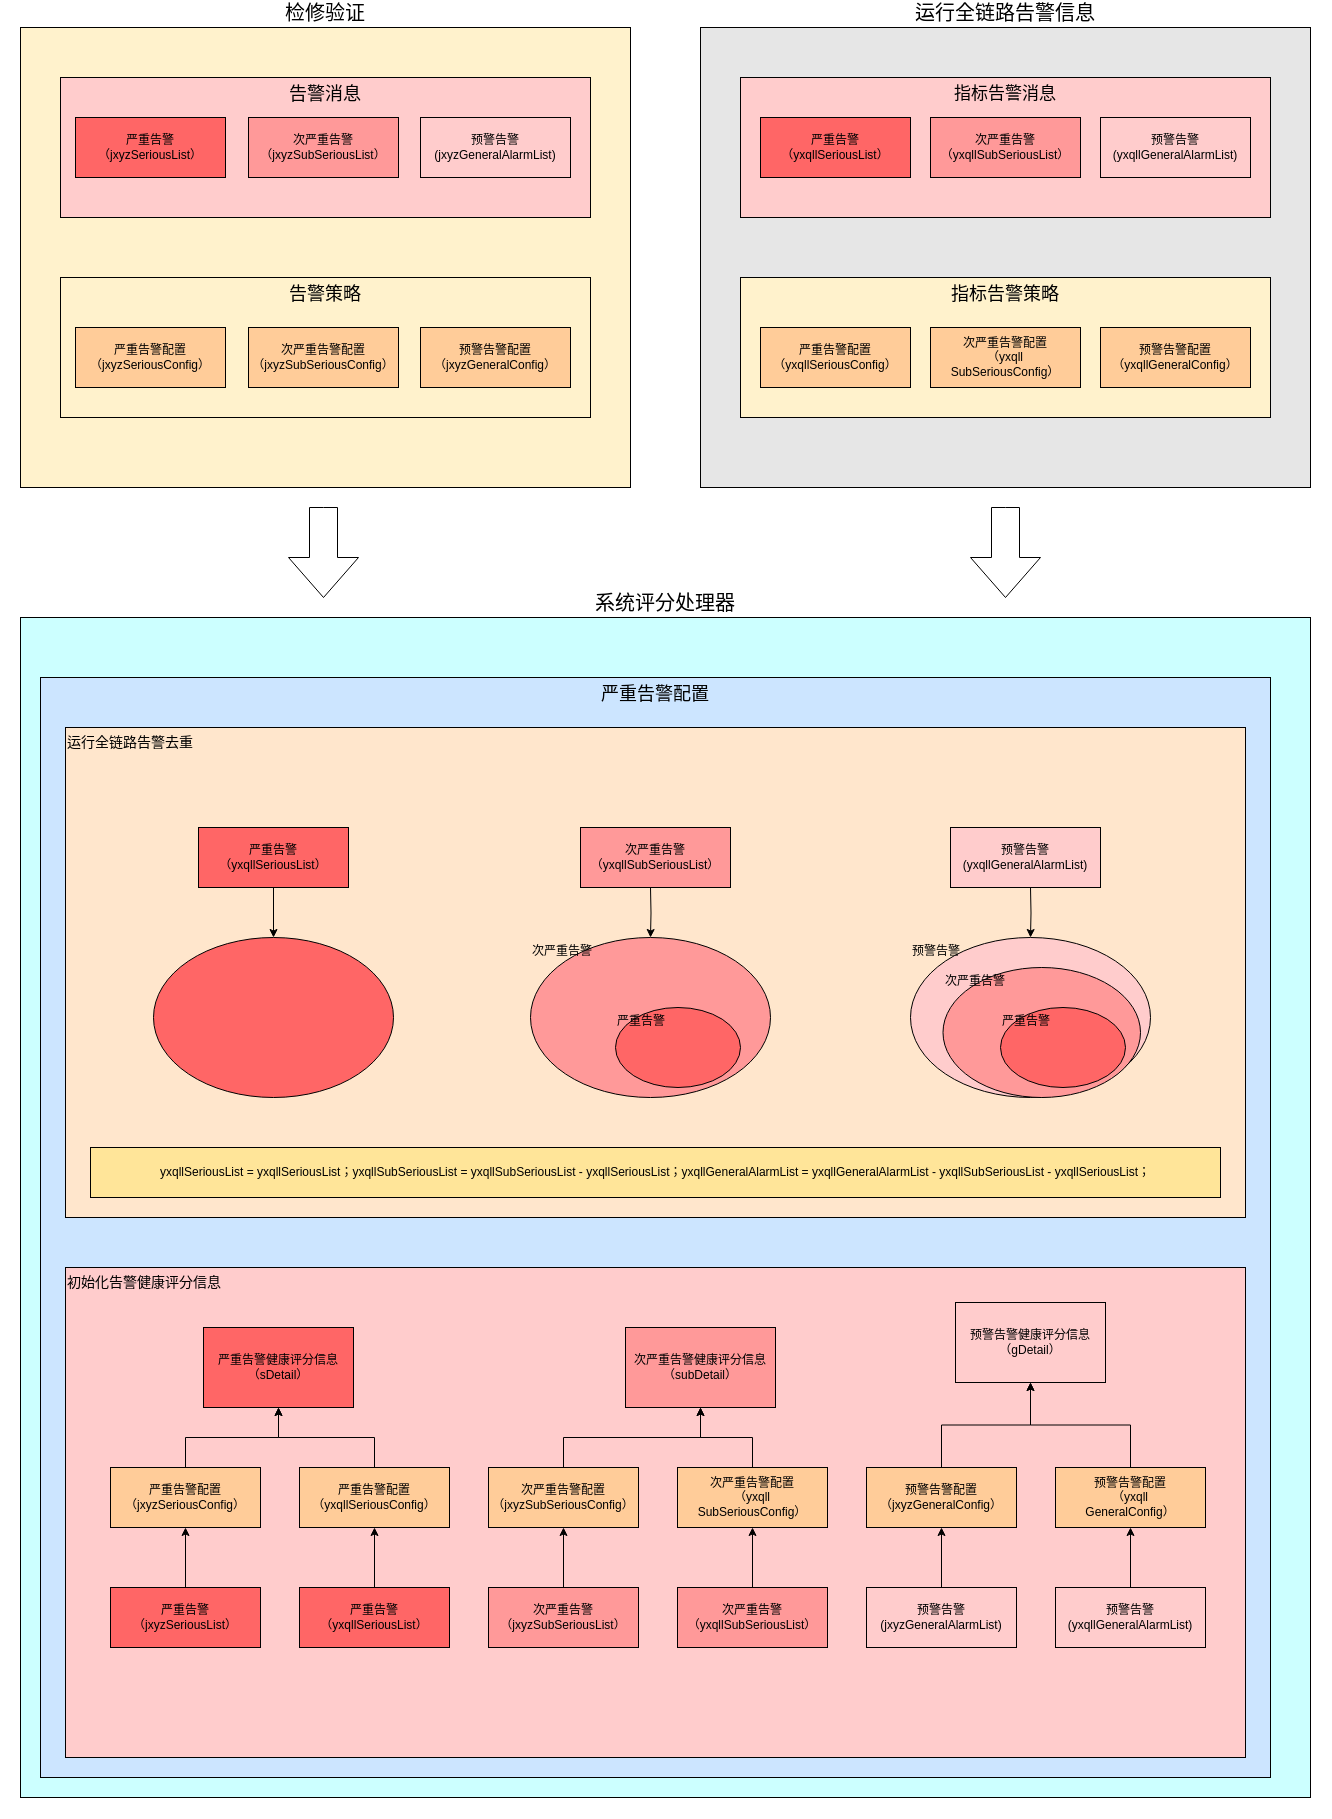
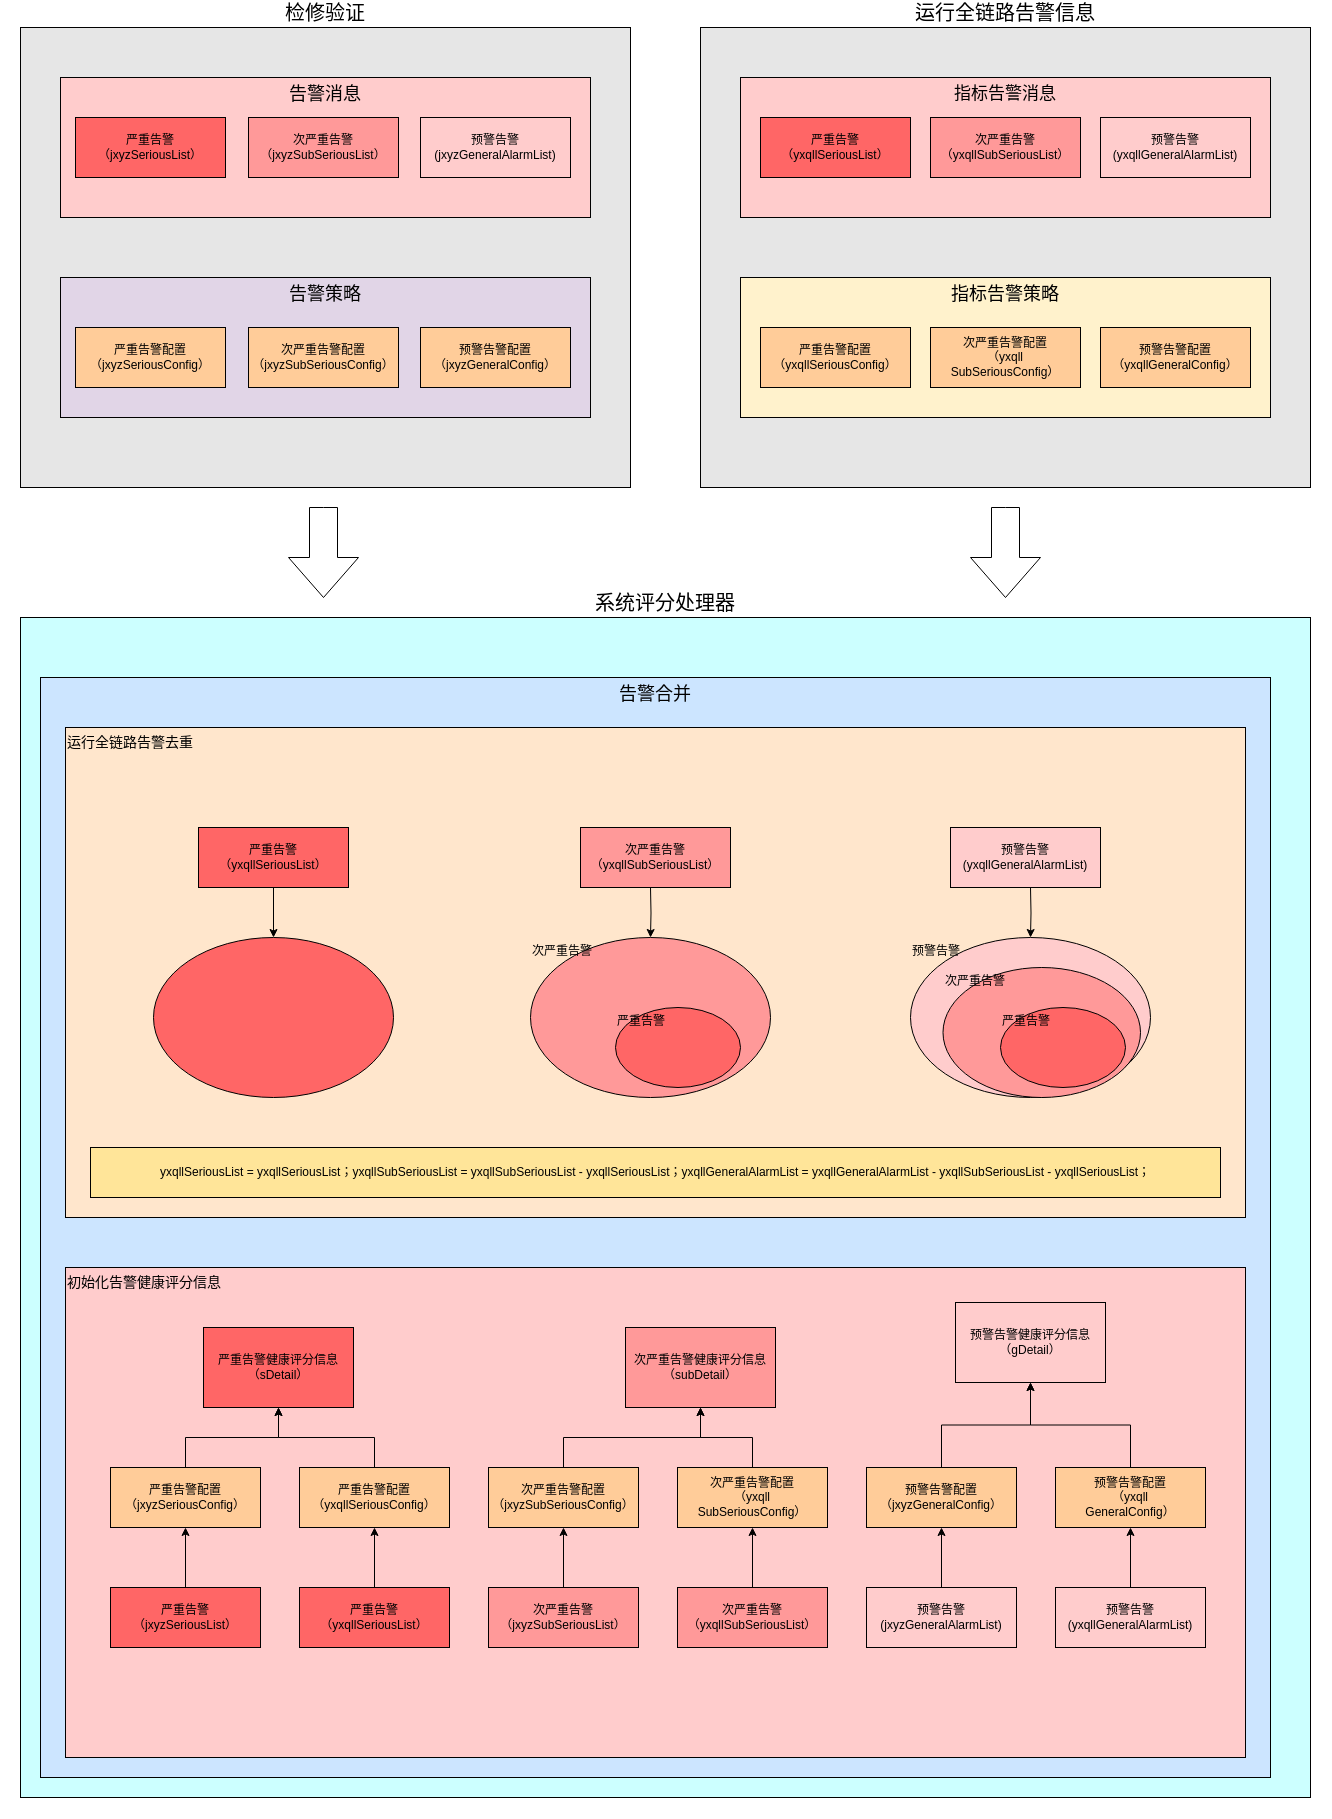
(326, 258) -> (326, 258)
(326, 295) -> (326, 295)
(656, 695) -> (656, 695)
